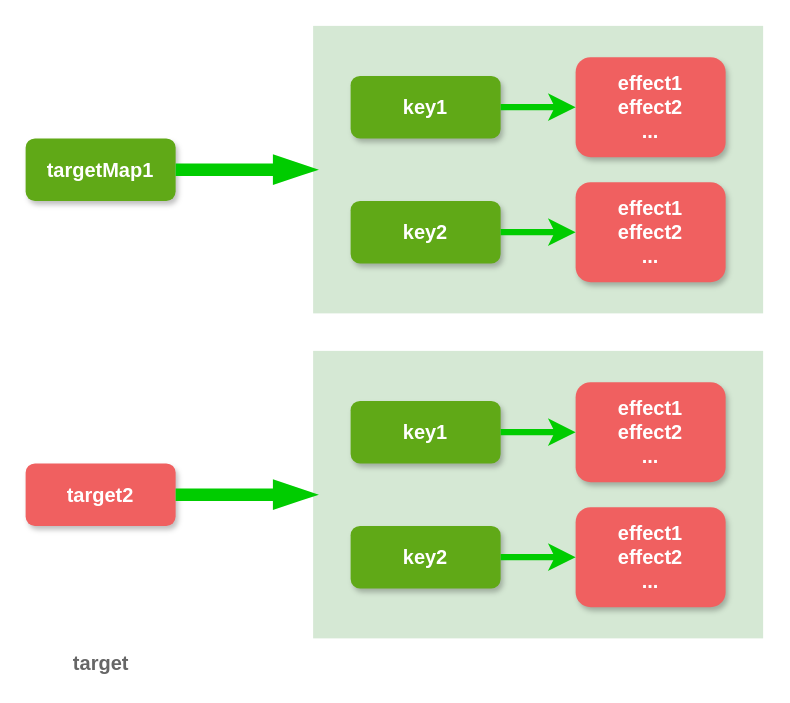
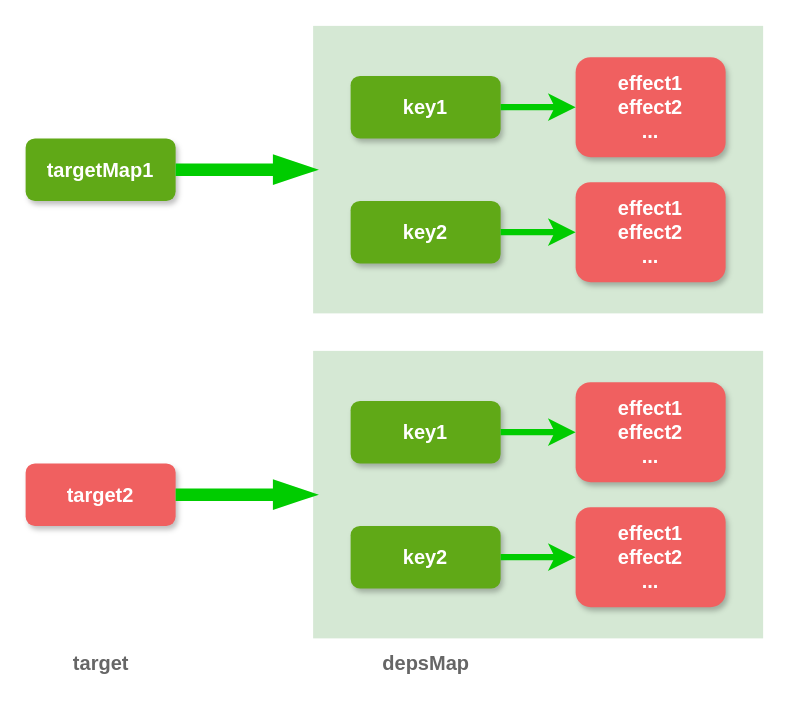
none -> (426, 663)
